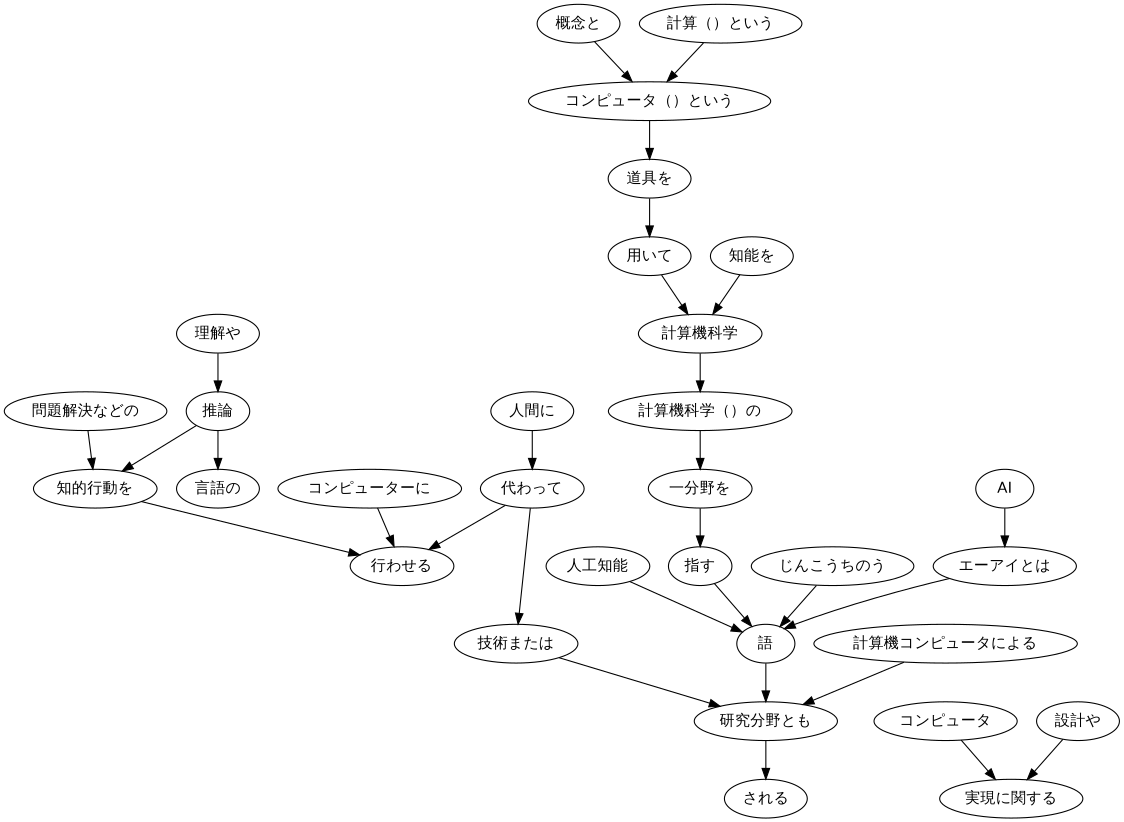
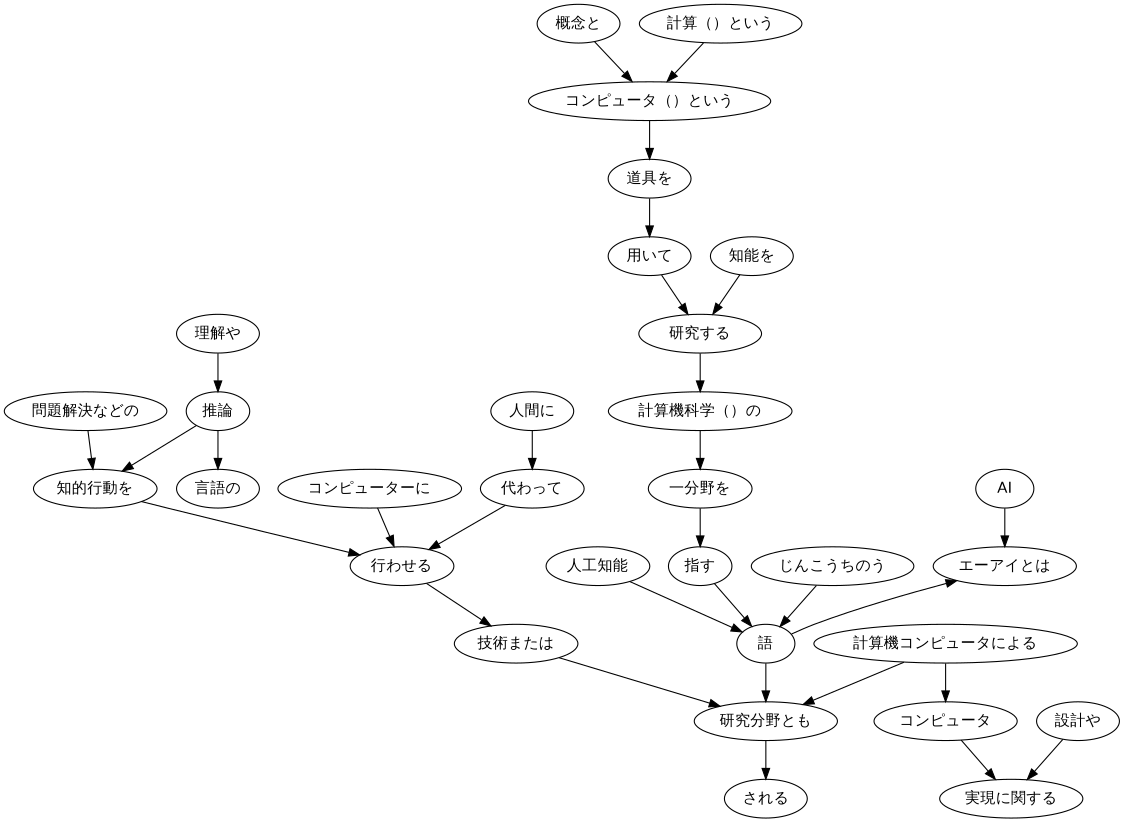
(700, 334) -> (700, 334)
(525, 561) -> (454, 602)
(871, 599) -> (868, 606)
none -> (946, 677)
